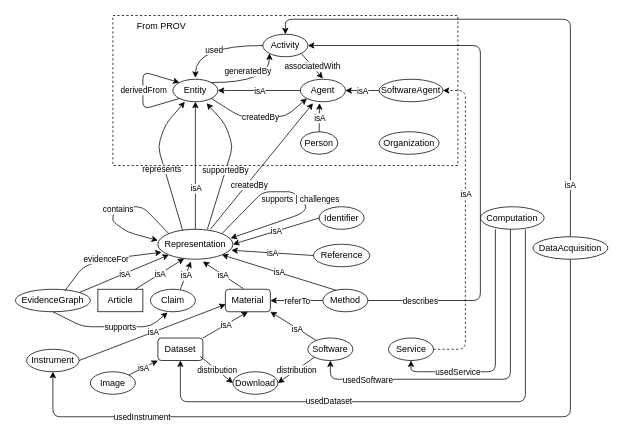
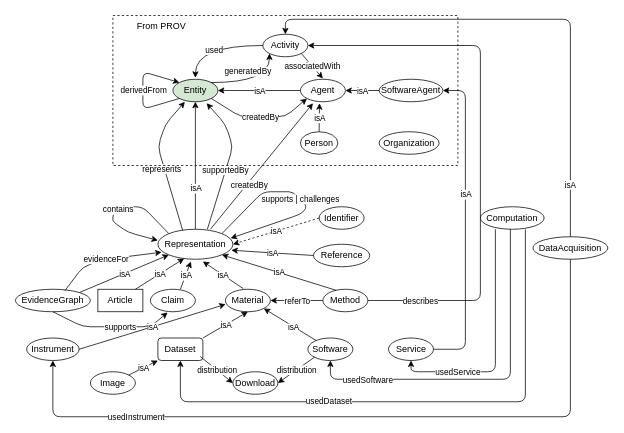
(195, 90) -> (195, 90)
(301, 223) -> (301, 223)
(465, 288) -> (465, 288)
(248, 300) -> (248, 300)
(53, 360) -> (53, 349)
